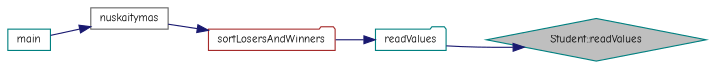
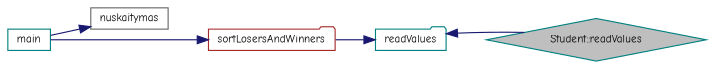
(183, 26) -> (124, 40)
(480, 47) -> (491, 32)
